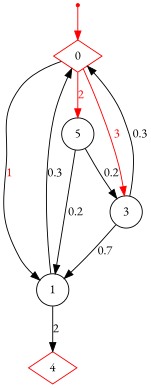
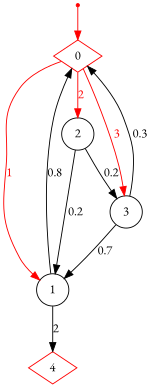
(78, 134) -> (78, 134)
(7, 158) -> (7, 158)
(55, 173) -> (55, 173)
